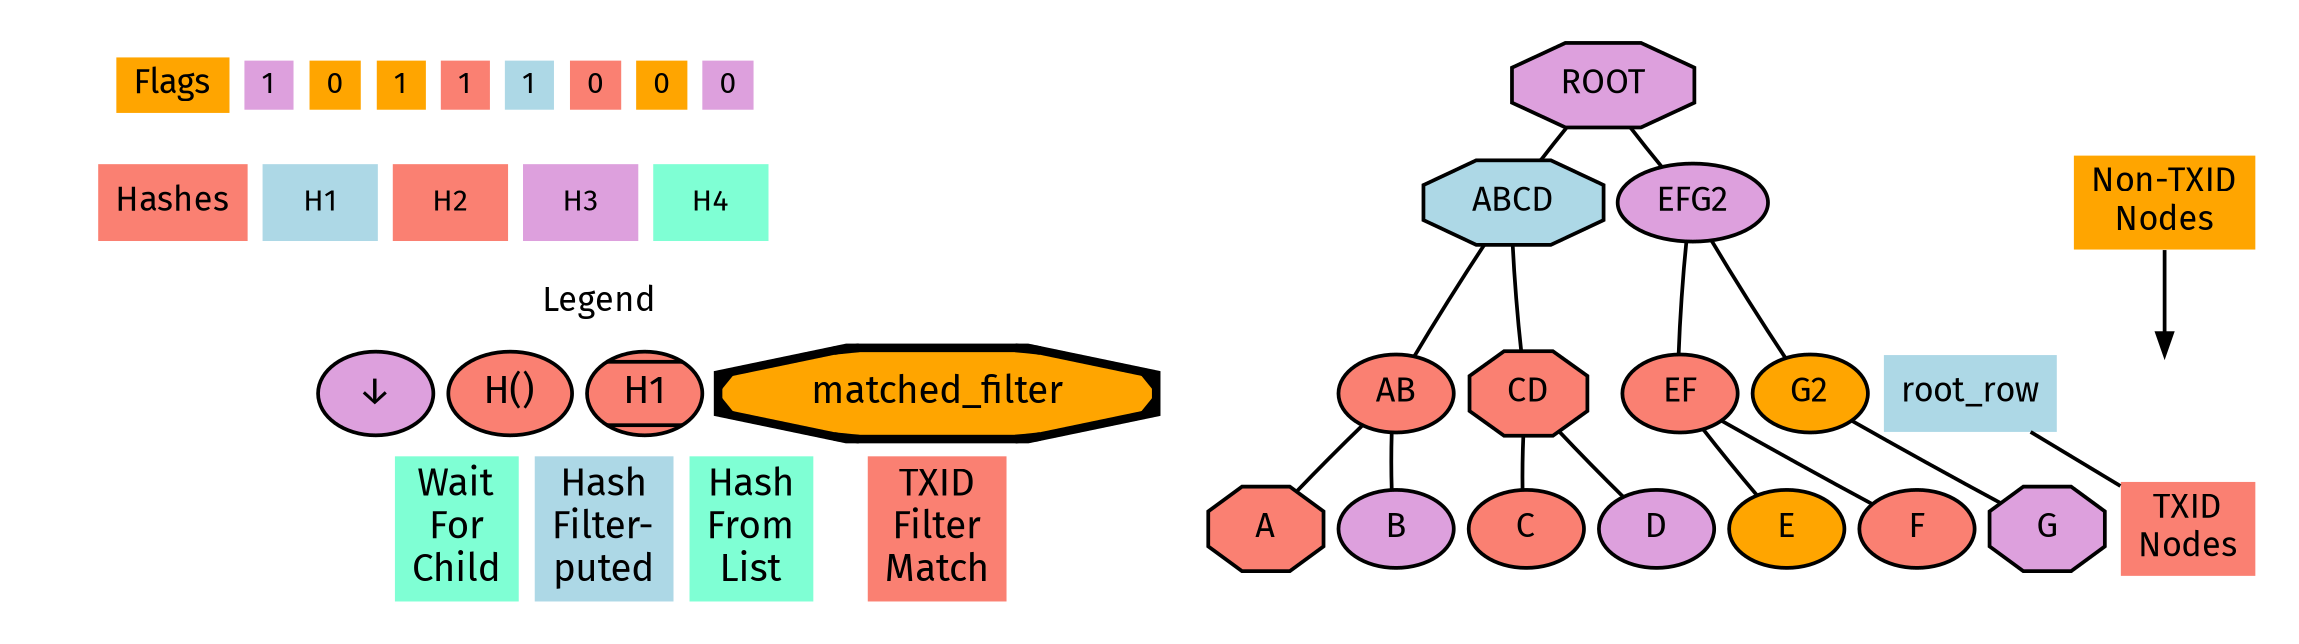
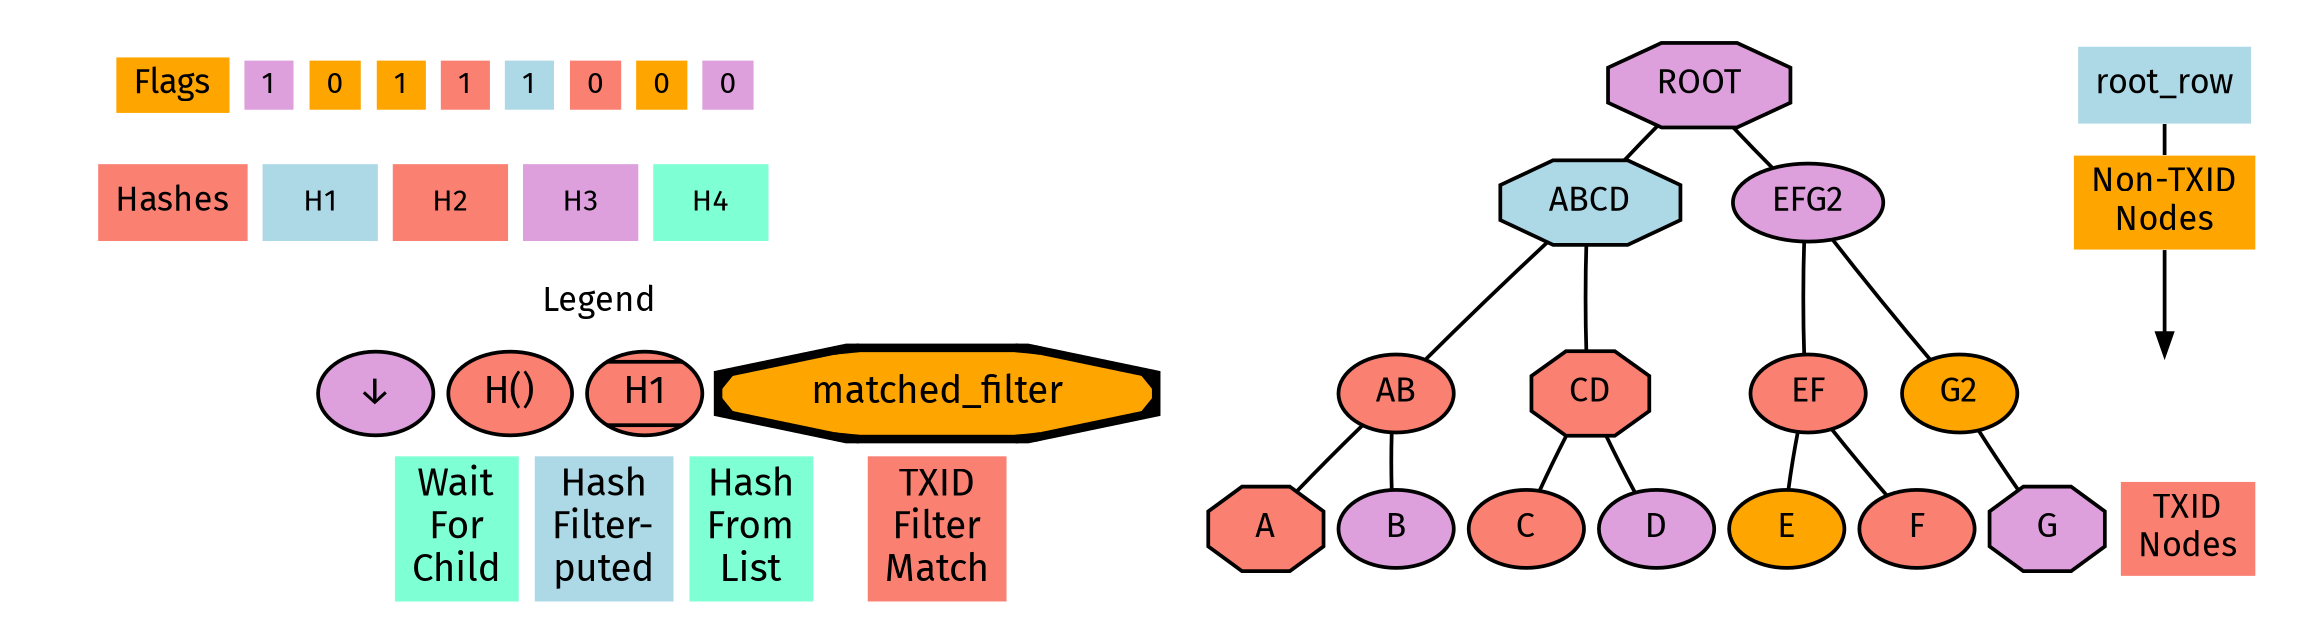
(2076, 459) -> (2165, 140)
